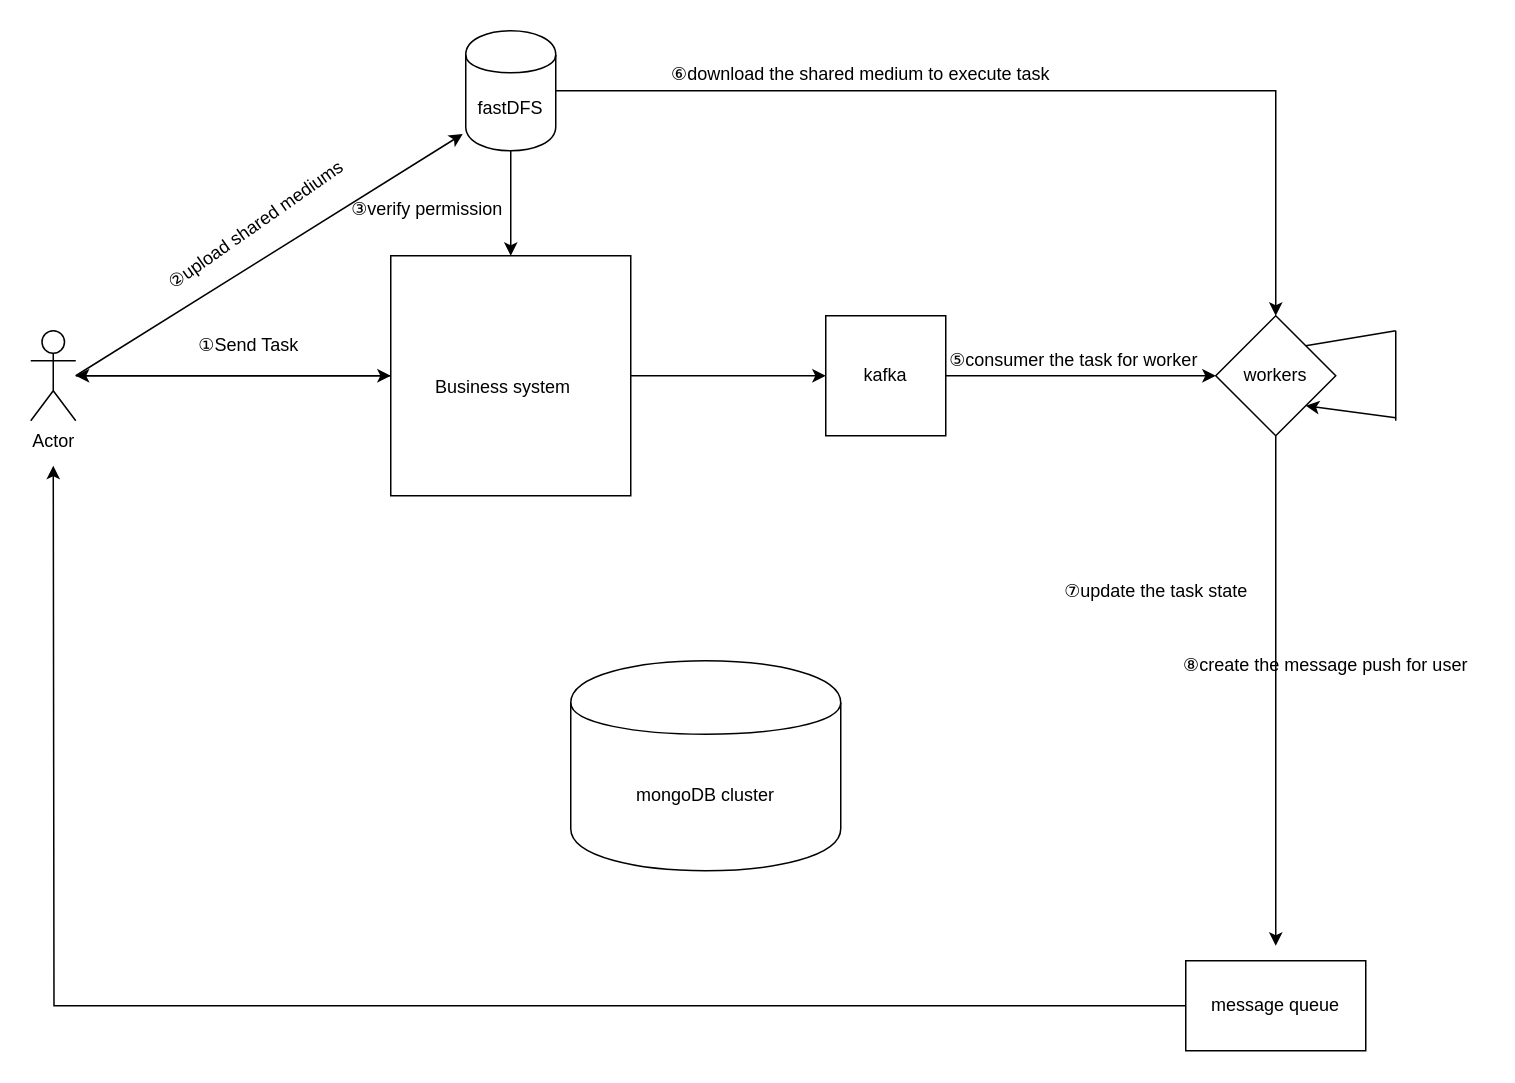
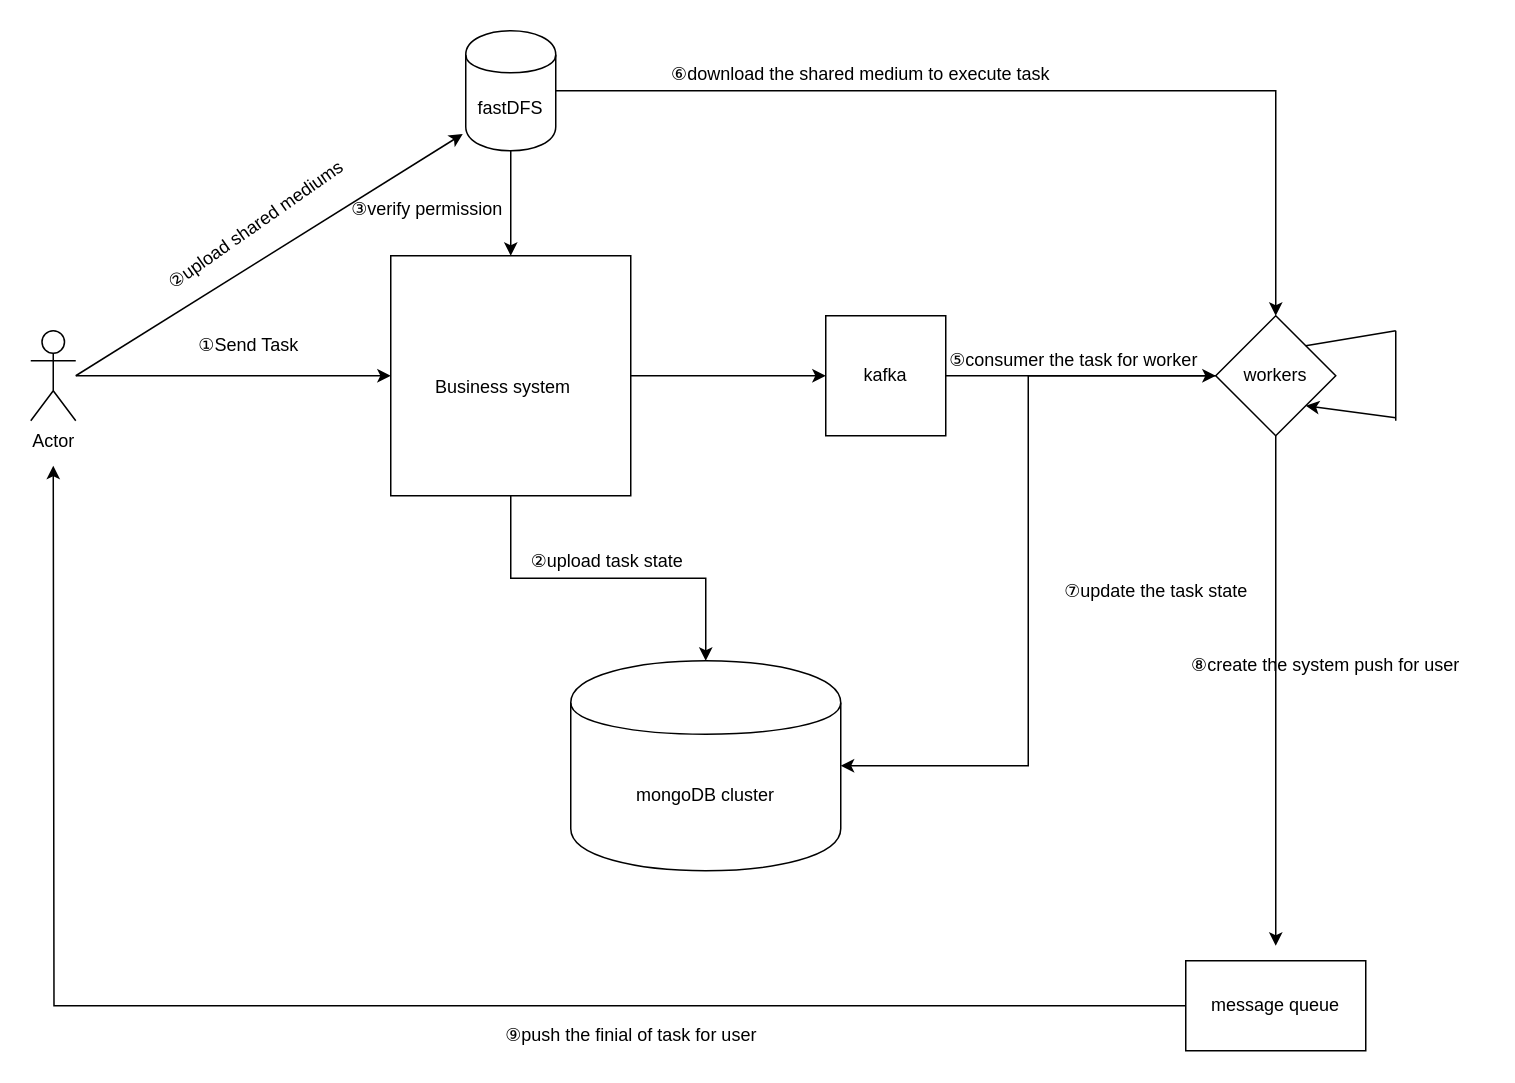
(389, 376) -> (603, 578)
none -> (607, 562)
none -> (1028, 660)
(1326, 665) -> (1326, 665)
none -> (631, 1036)
